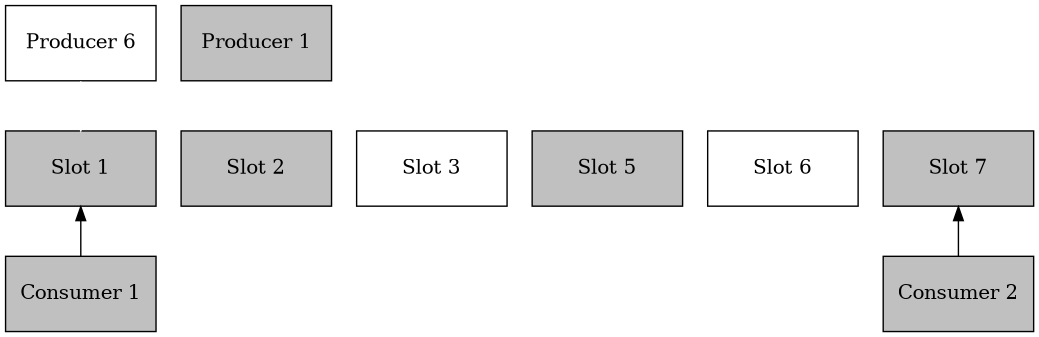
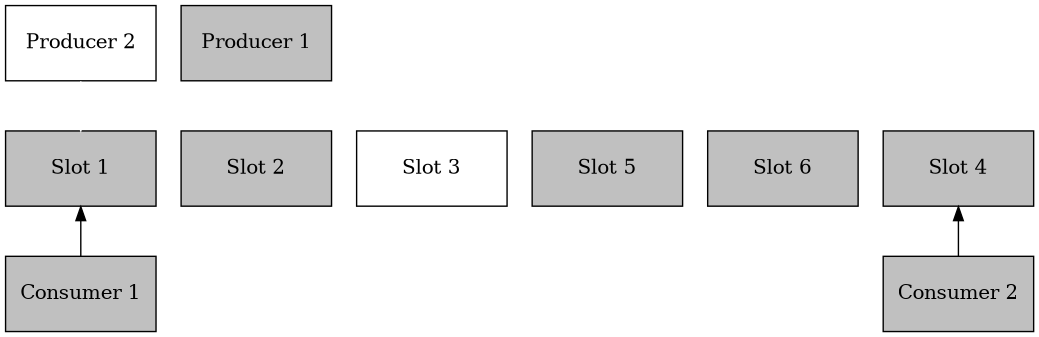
(81, 43) -> (81, 43)
(783, 169) -> (783, 169)
(958, 169) -> (958, 169)
